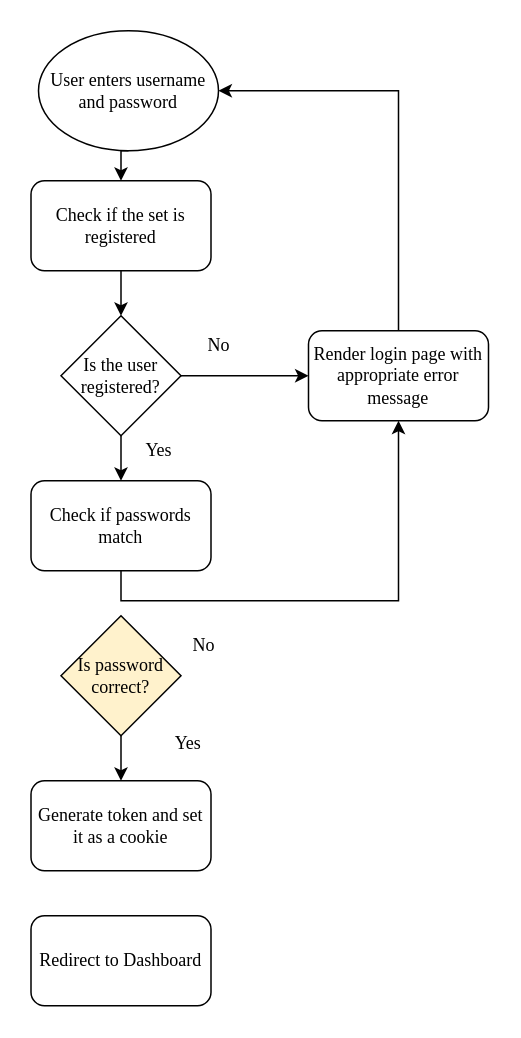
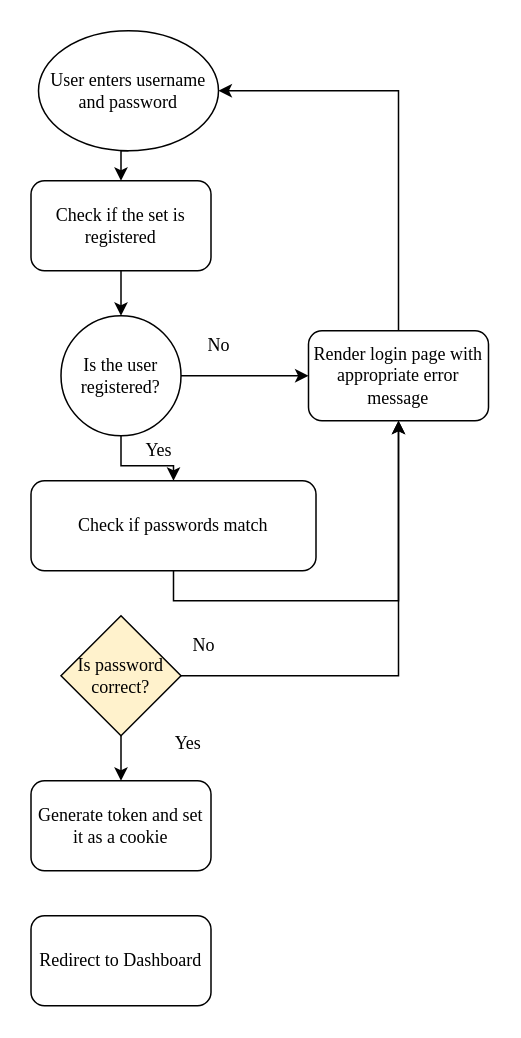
(121, 376) -> (121, 376)
(121, 526) -> (173, 526)
none -> (326, 676)
